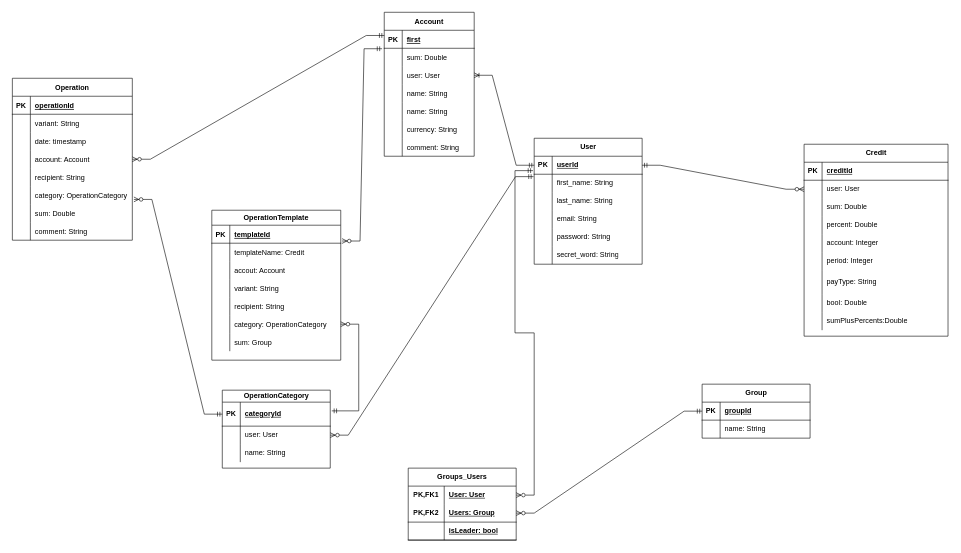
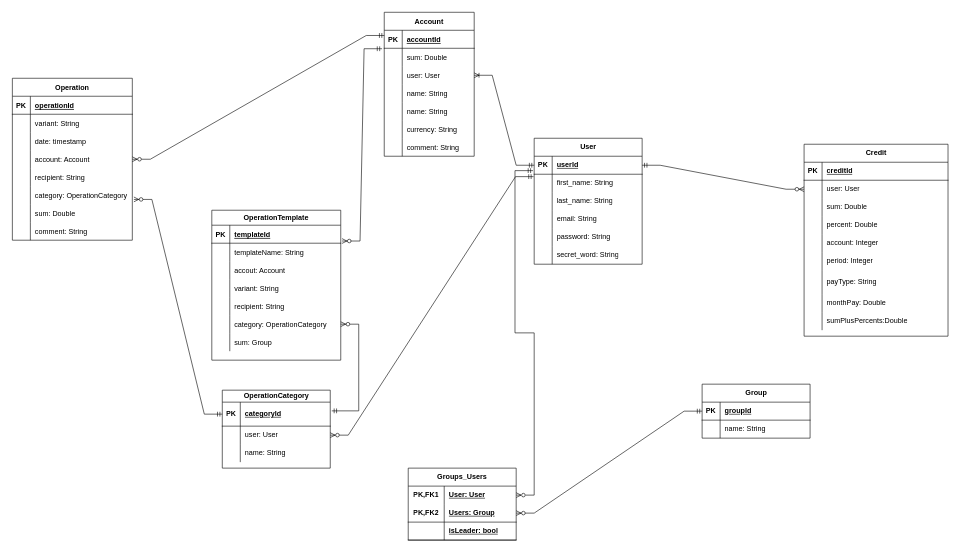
(416, 40) -> (425, 40)
(271, 253) -> (271, 253)
(848, 303) -> (857, 303)
